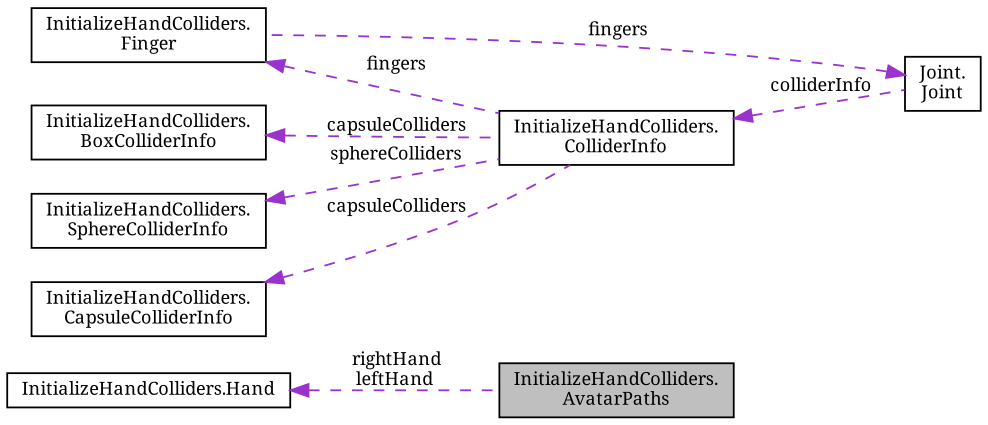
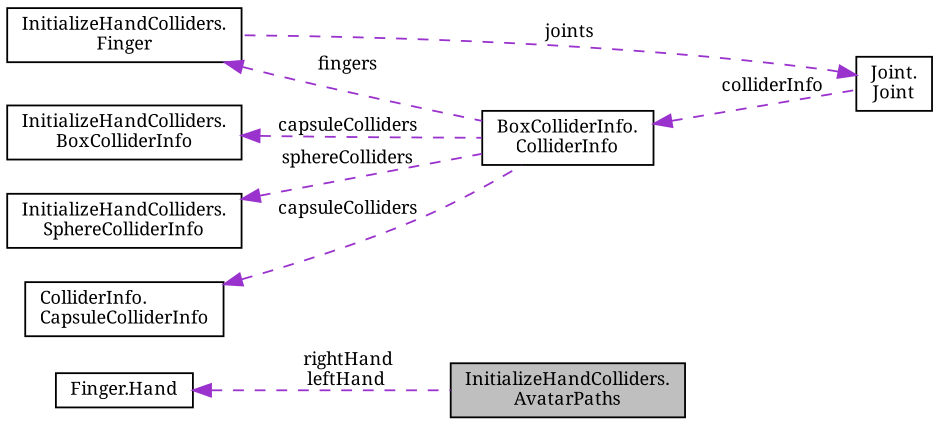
(617, 31) -> (568, 32)
(617, 138) -> (568, 138)
(149, 309) -> (124, 309)
(149, 390) -> (124, 390)
